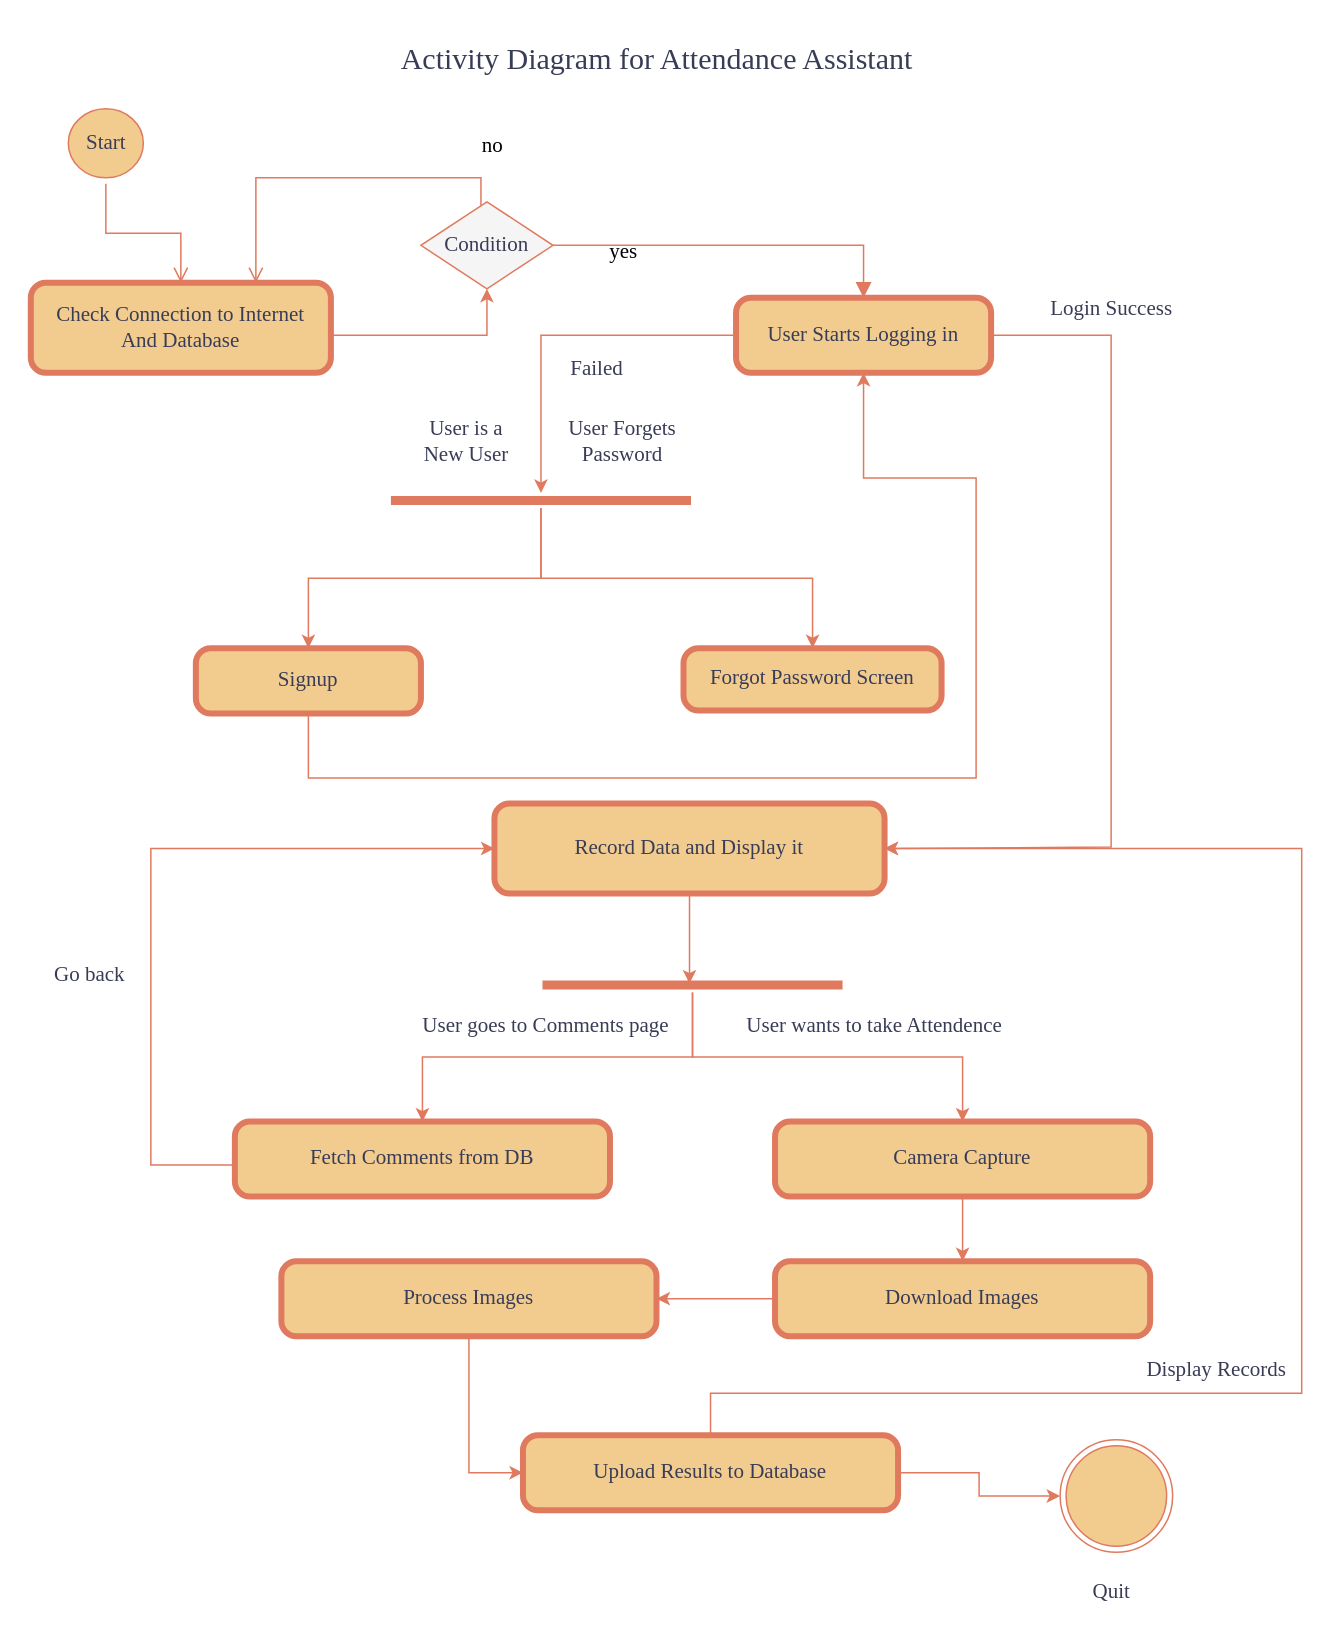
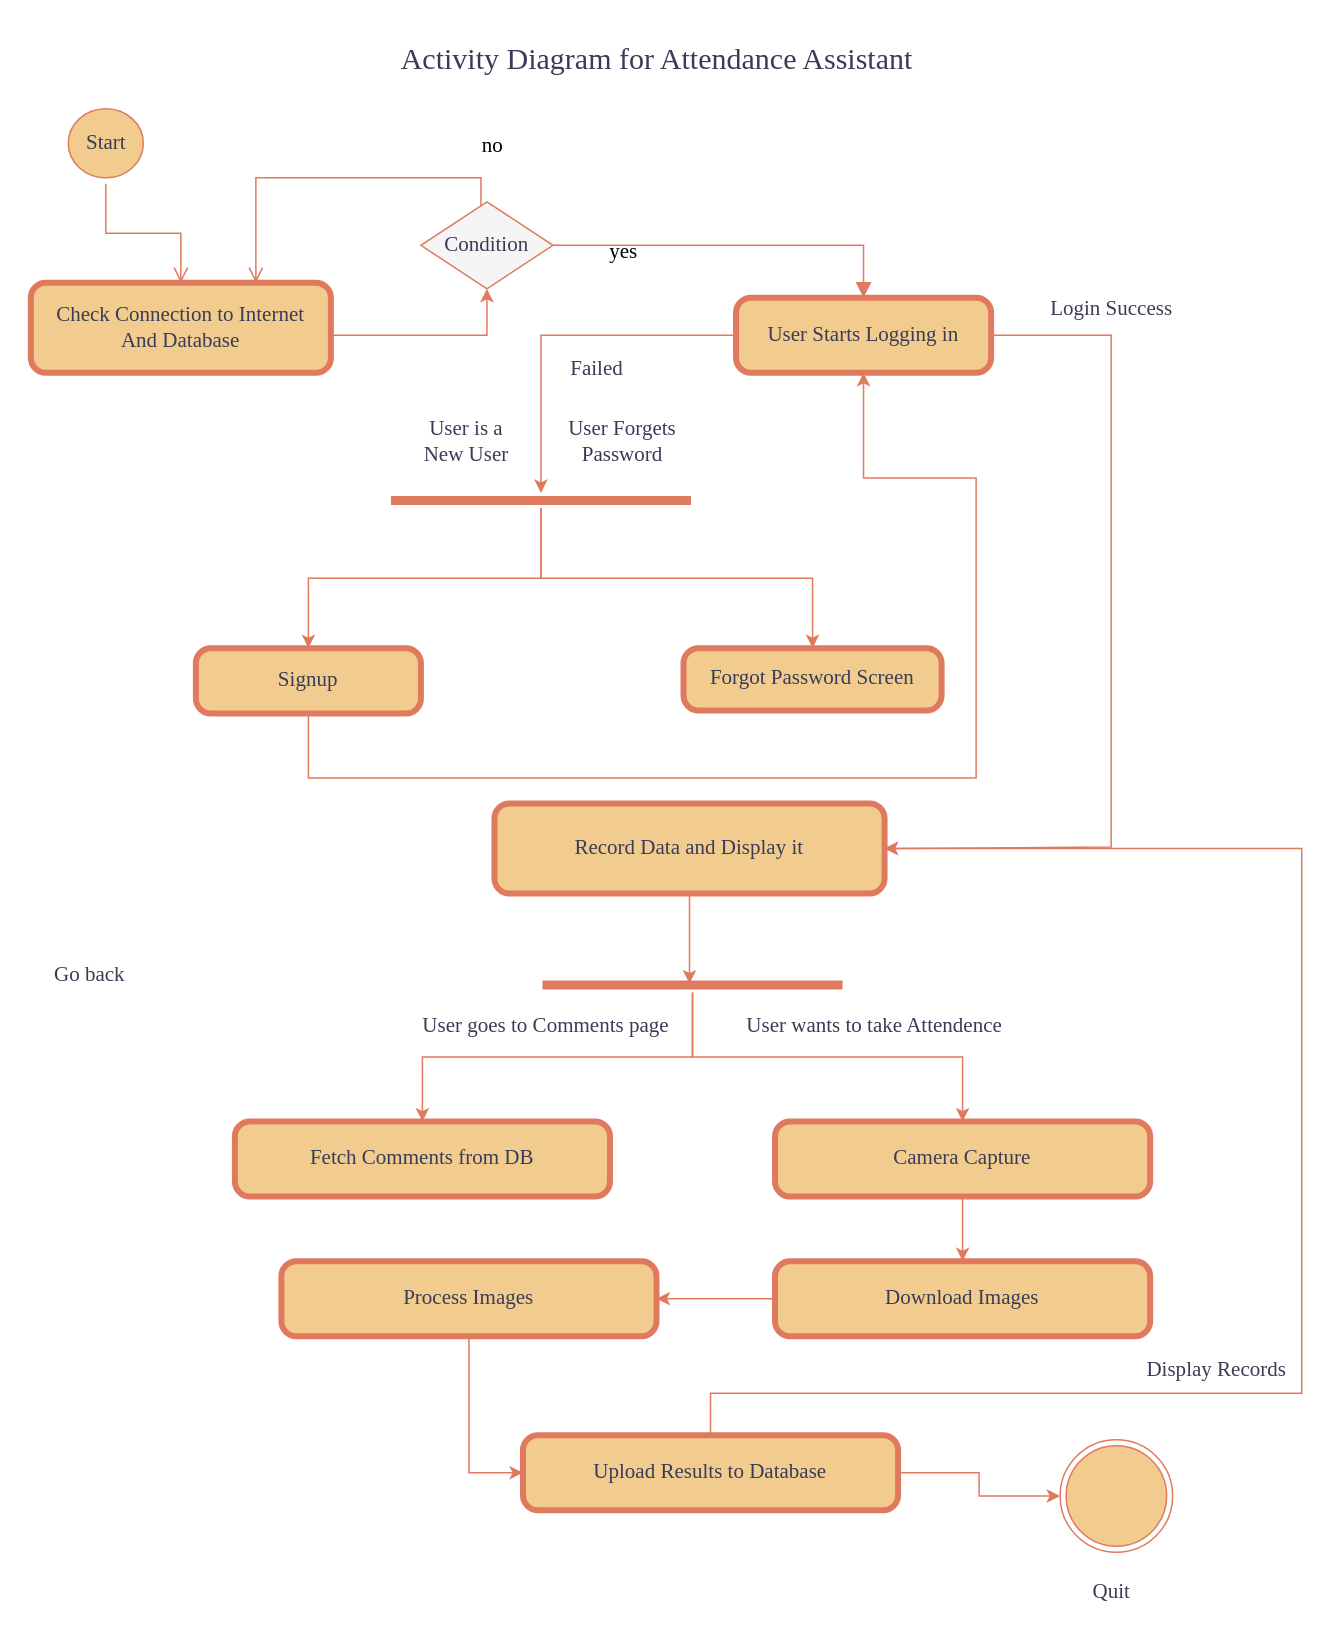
(151, 881) -> none
